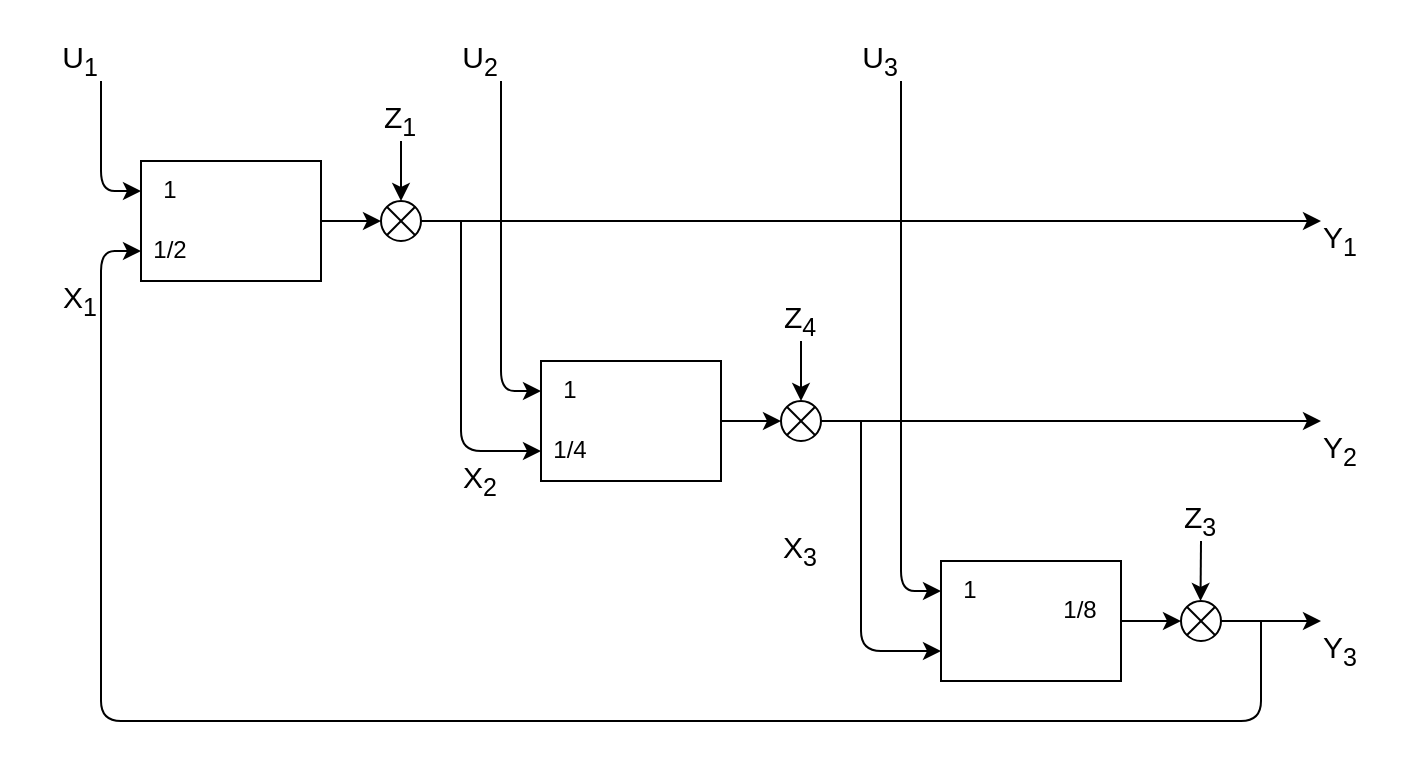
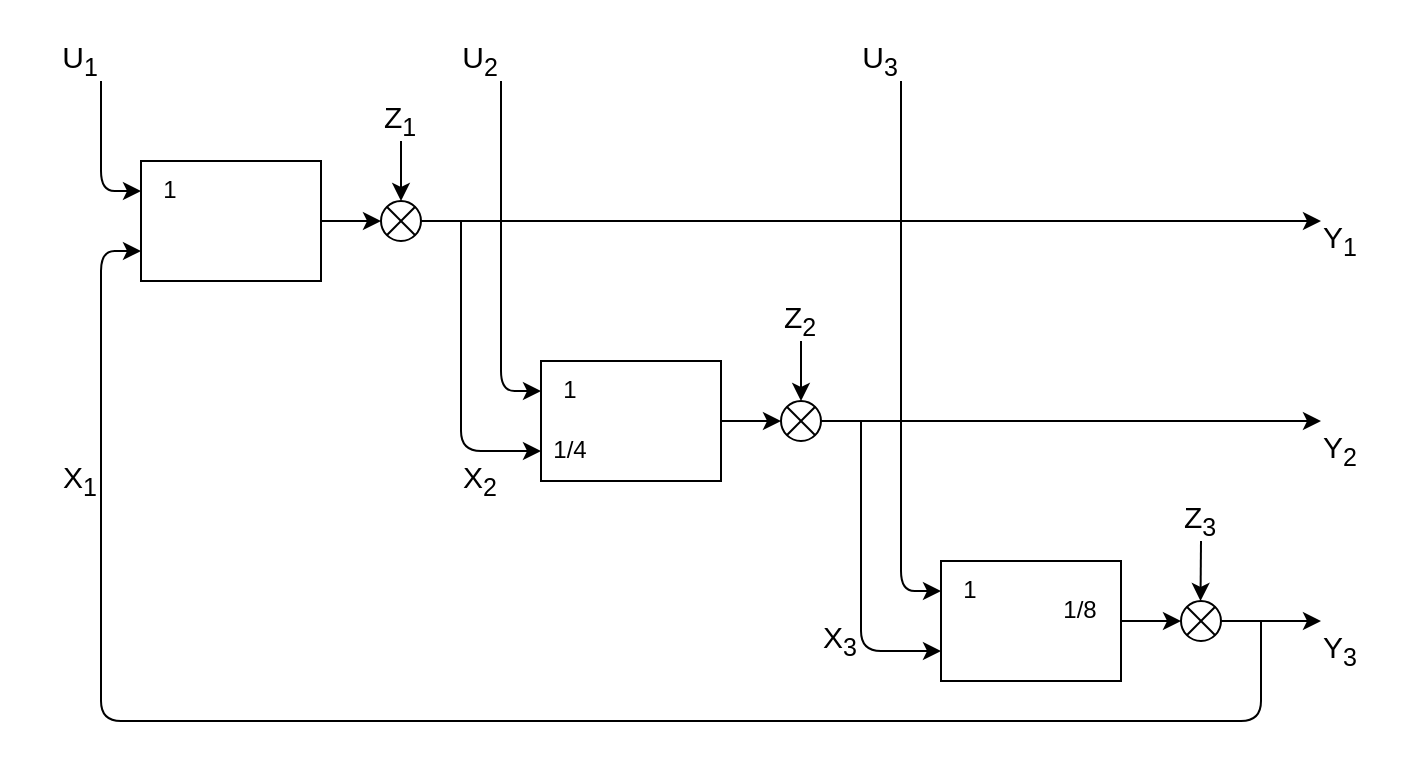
(171, 251) -> none
(81, 301) -> (81, 481)
(801, 321) -> (801, 321)
(801, 551) -> (841, 641)
